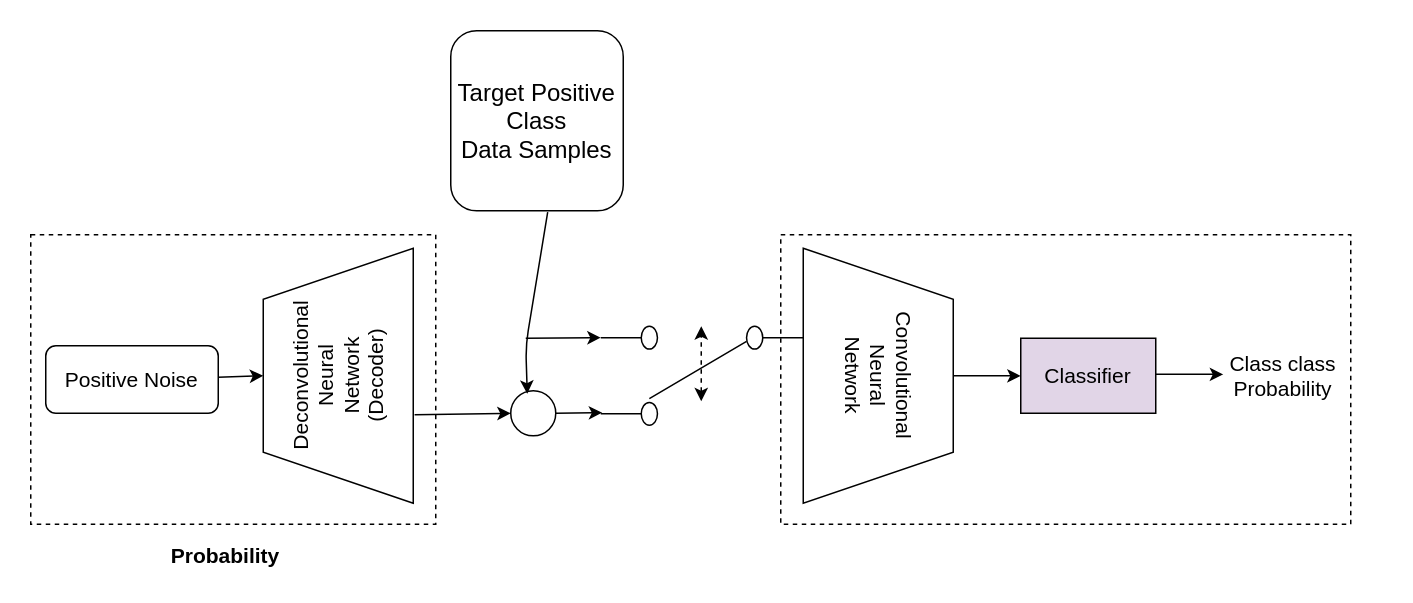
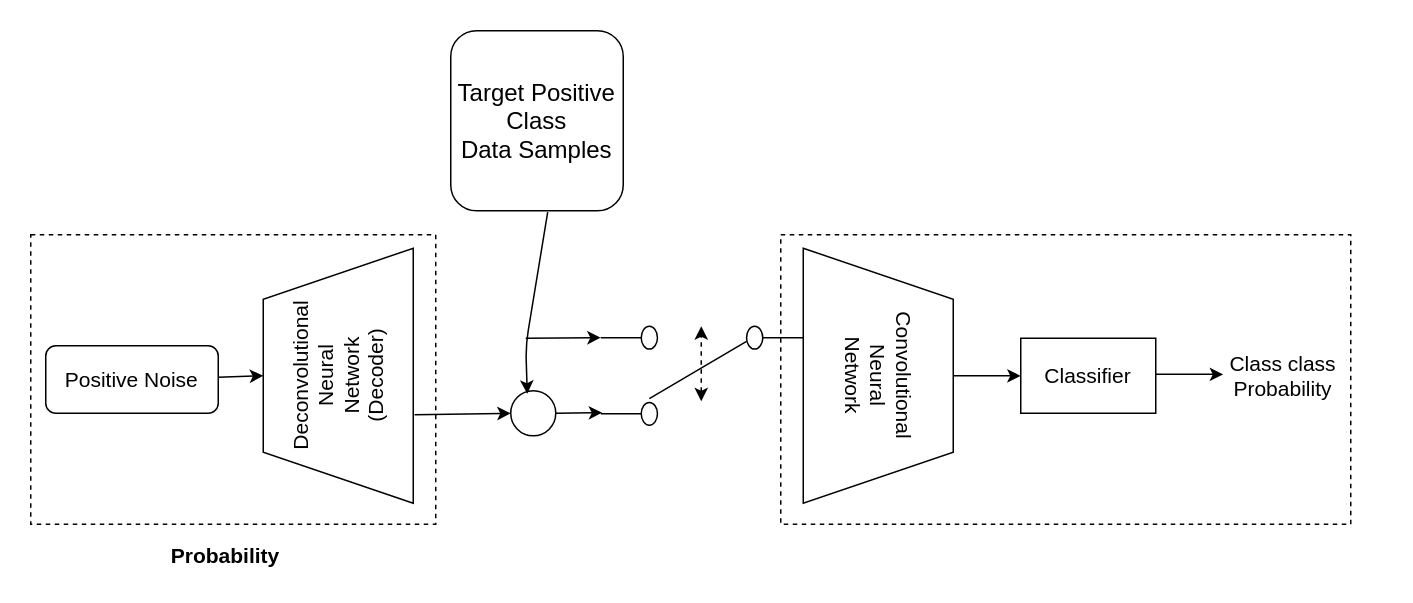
(1088, 376) -> (1088, 376)
